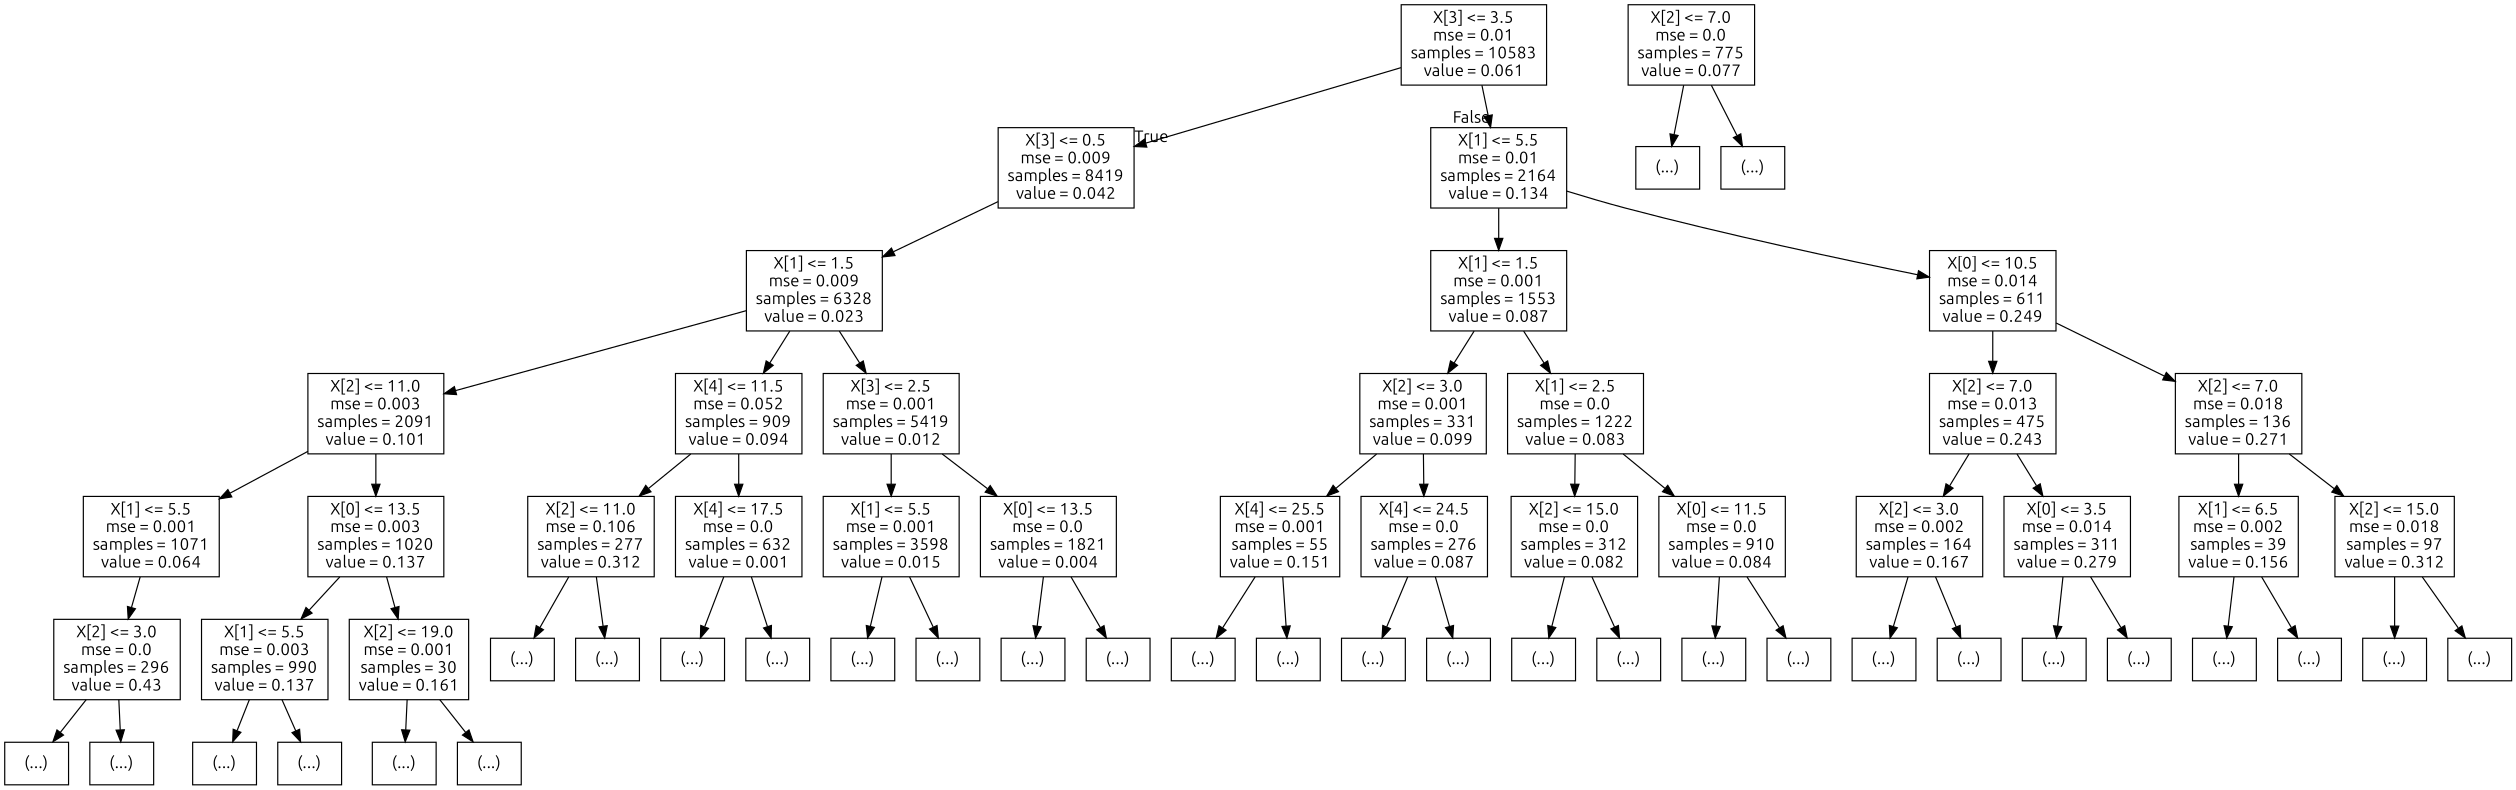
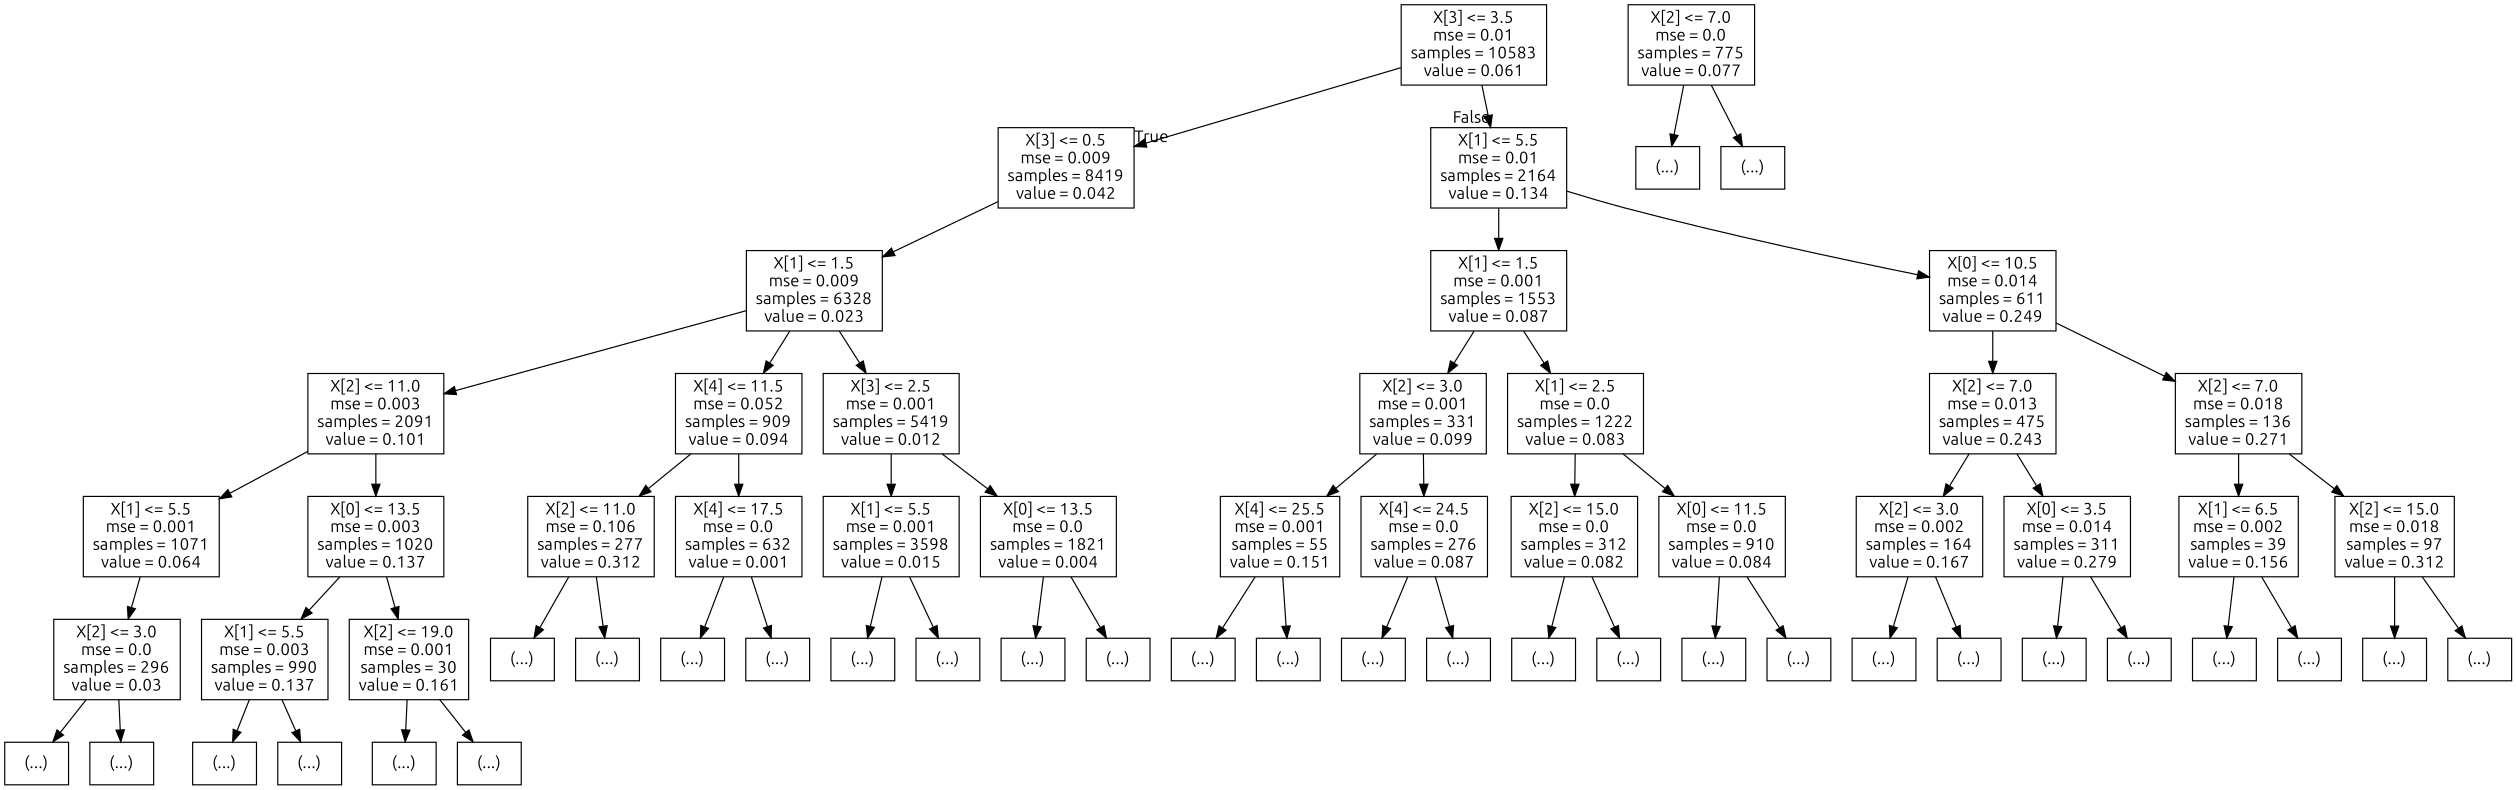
(117, 660) -> (117, 660)
